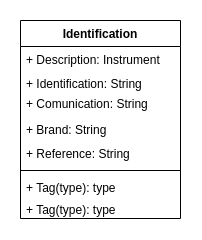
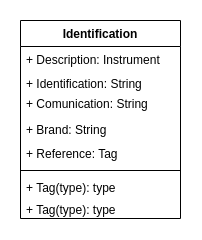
(84, 154) -> (75, 154)
